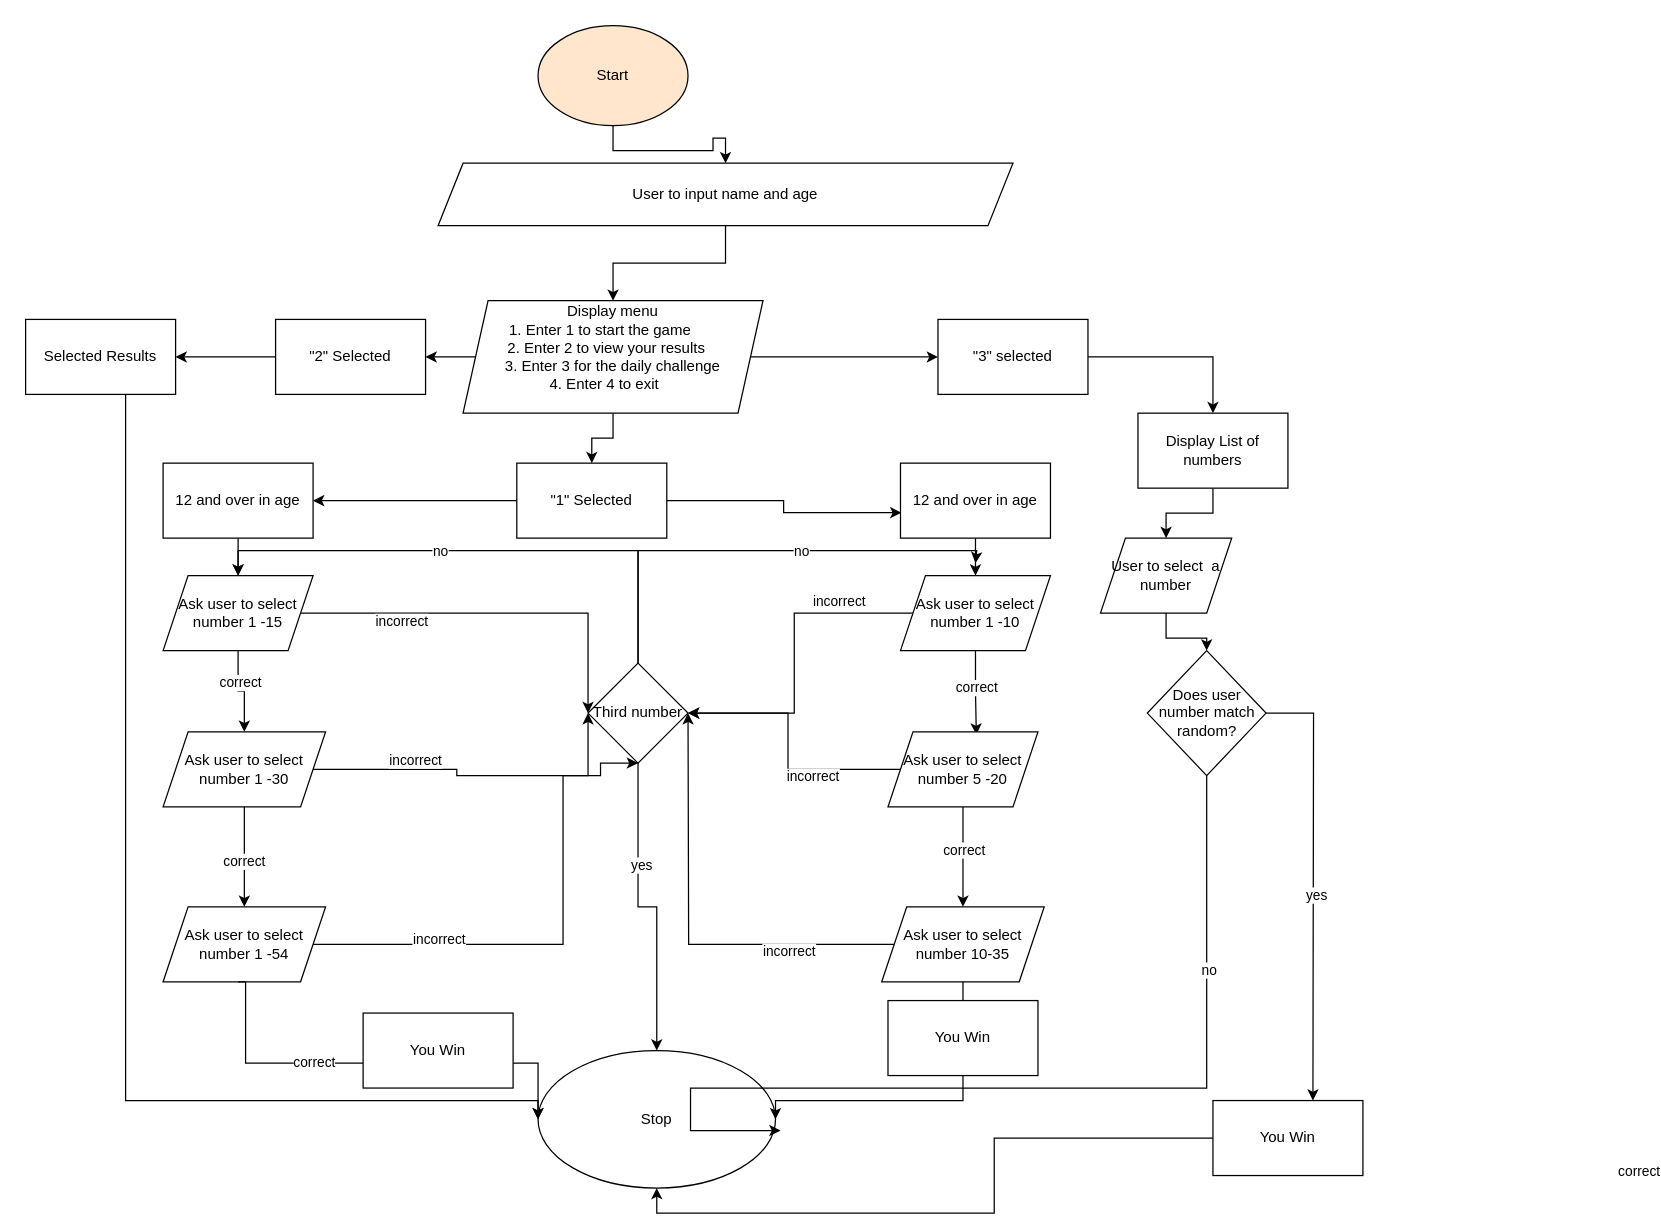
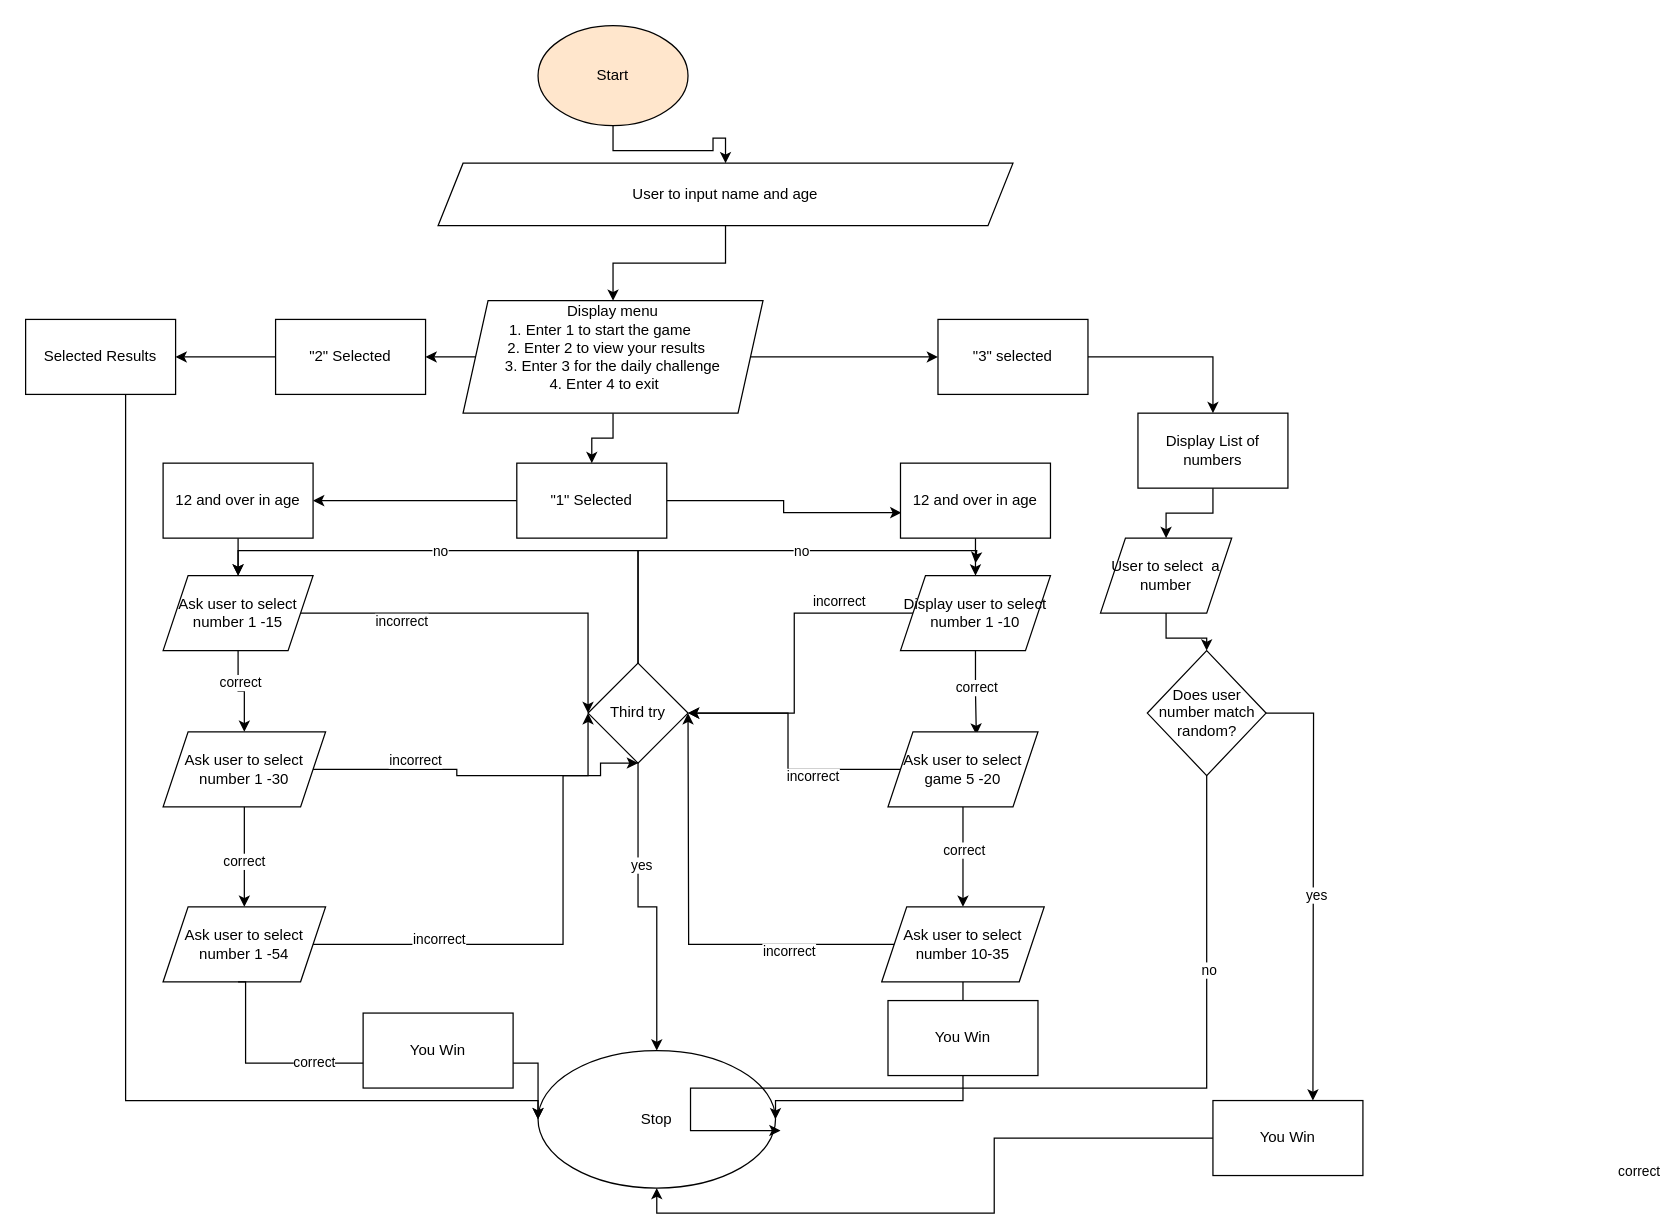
(976, 613) -> (976, 613)
(638, 713) -> (638, 713)
(963, 769) -> (963, 769)
